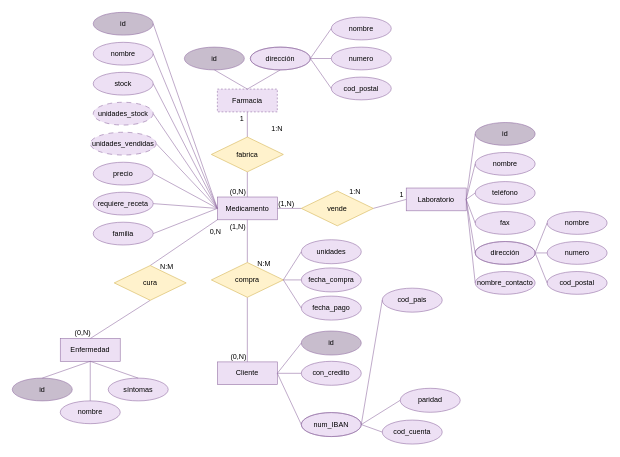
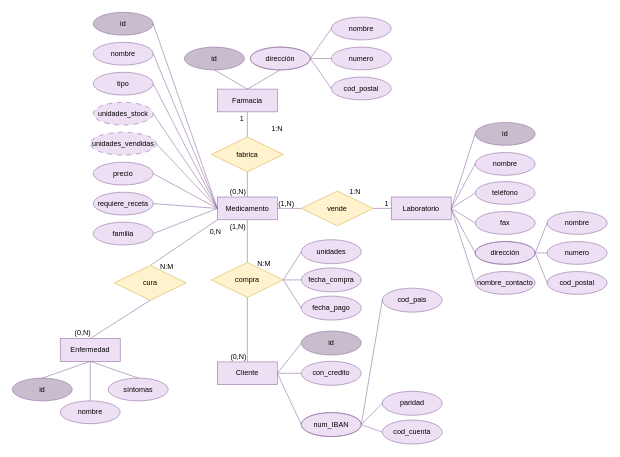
(123, 84) -> (123, 84)
(248, 101) -> (248, 101)
(437, 200) -> (422, 209)
(431, 401) -> (413, 404)
